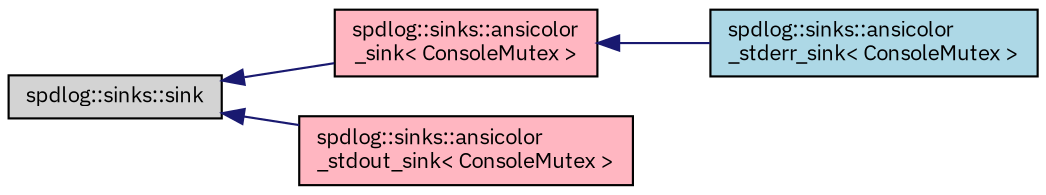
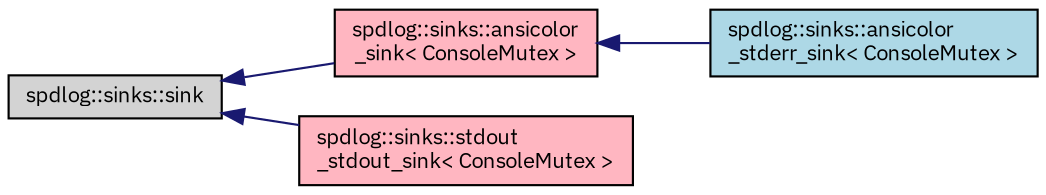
(466, 151) -> (466, 151)
